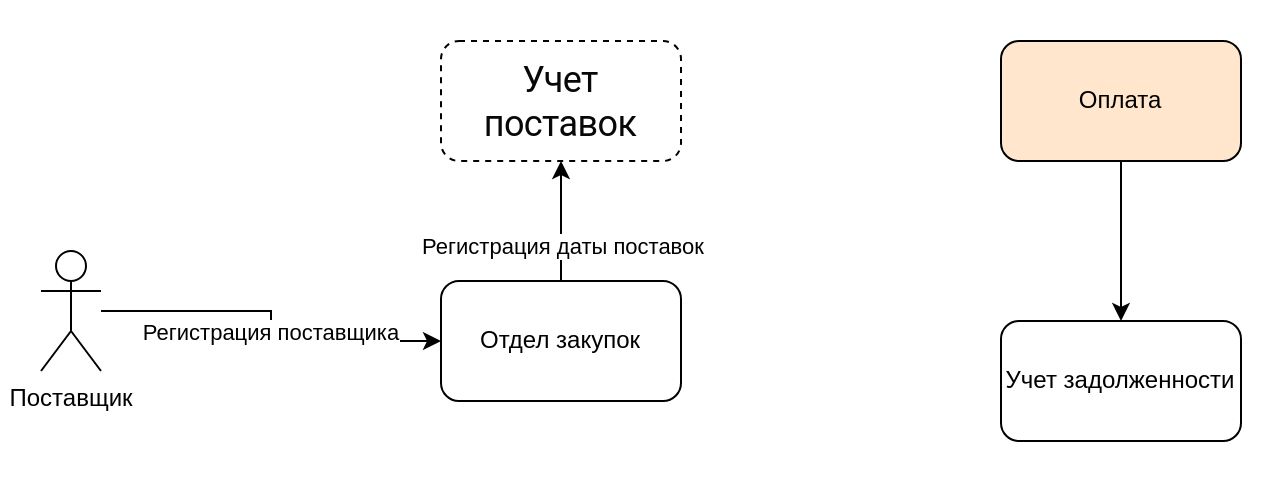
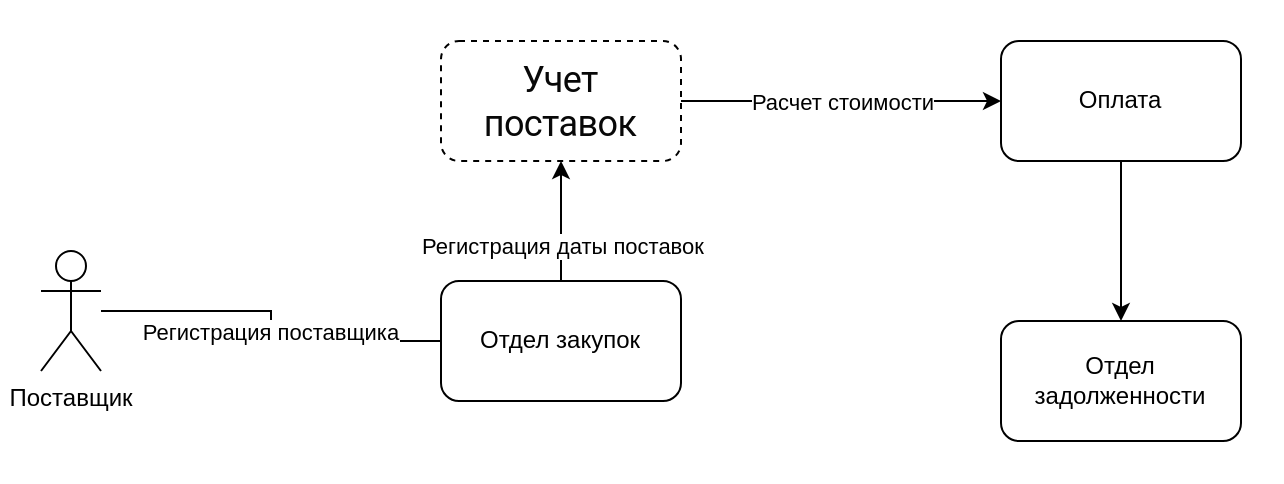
none -> (907, 101)
(1121, 101) -> (1121, 101)
(426, 341) -> (431, 341)
(1121, 381) -> (1121, 381)
